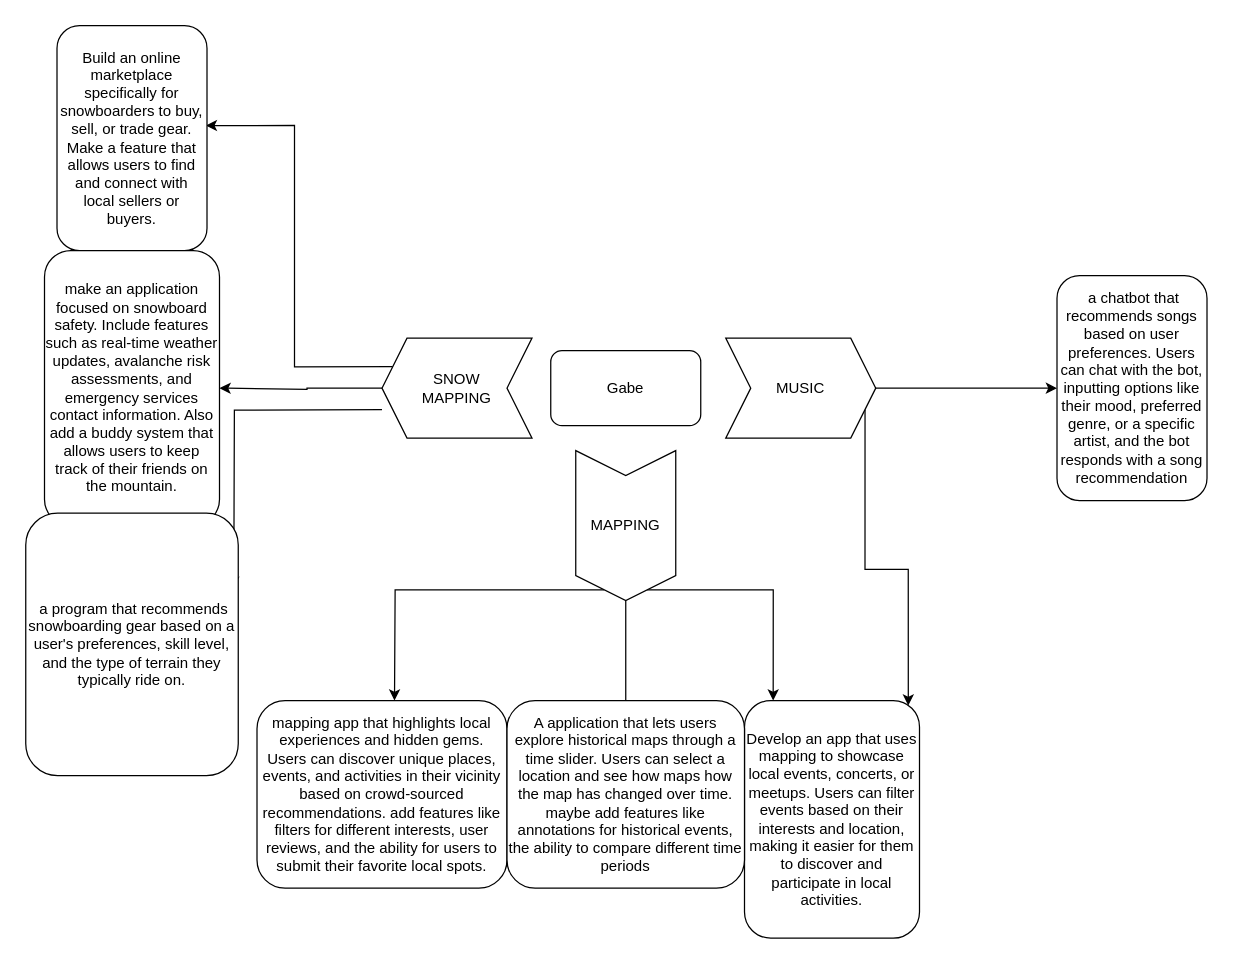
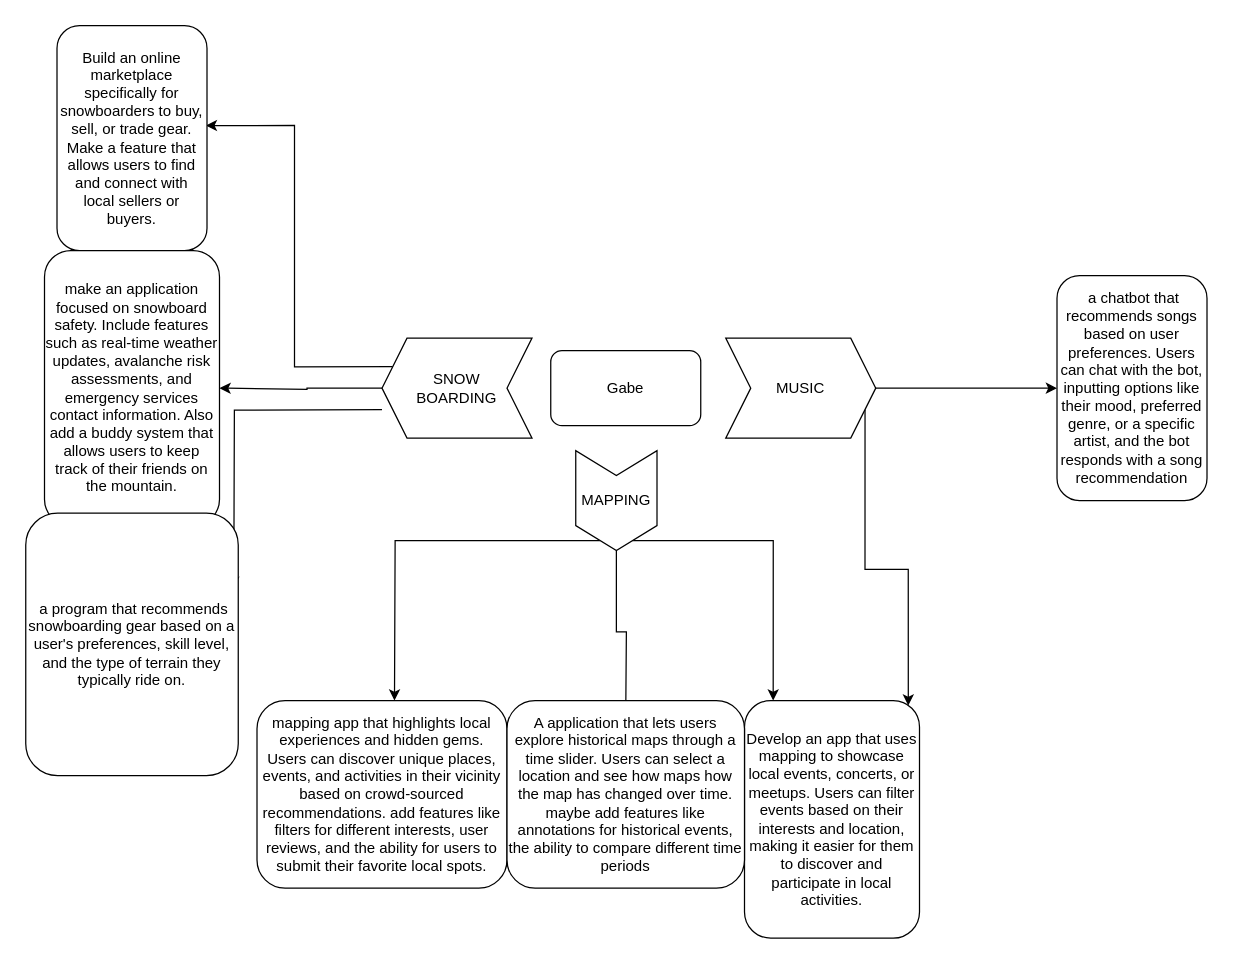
(457, 388) -> (457, 388)
(626, 526) -> (616, 501)
